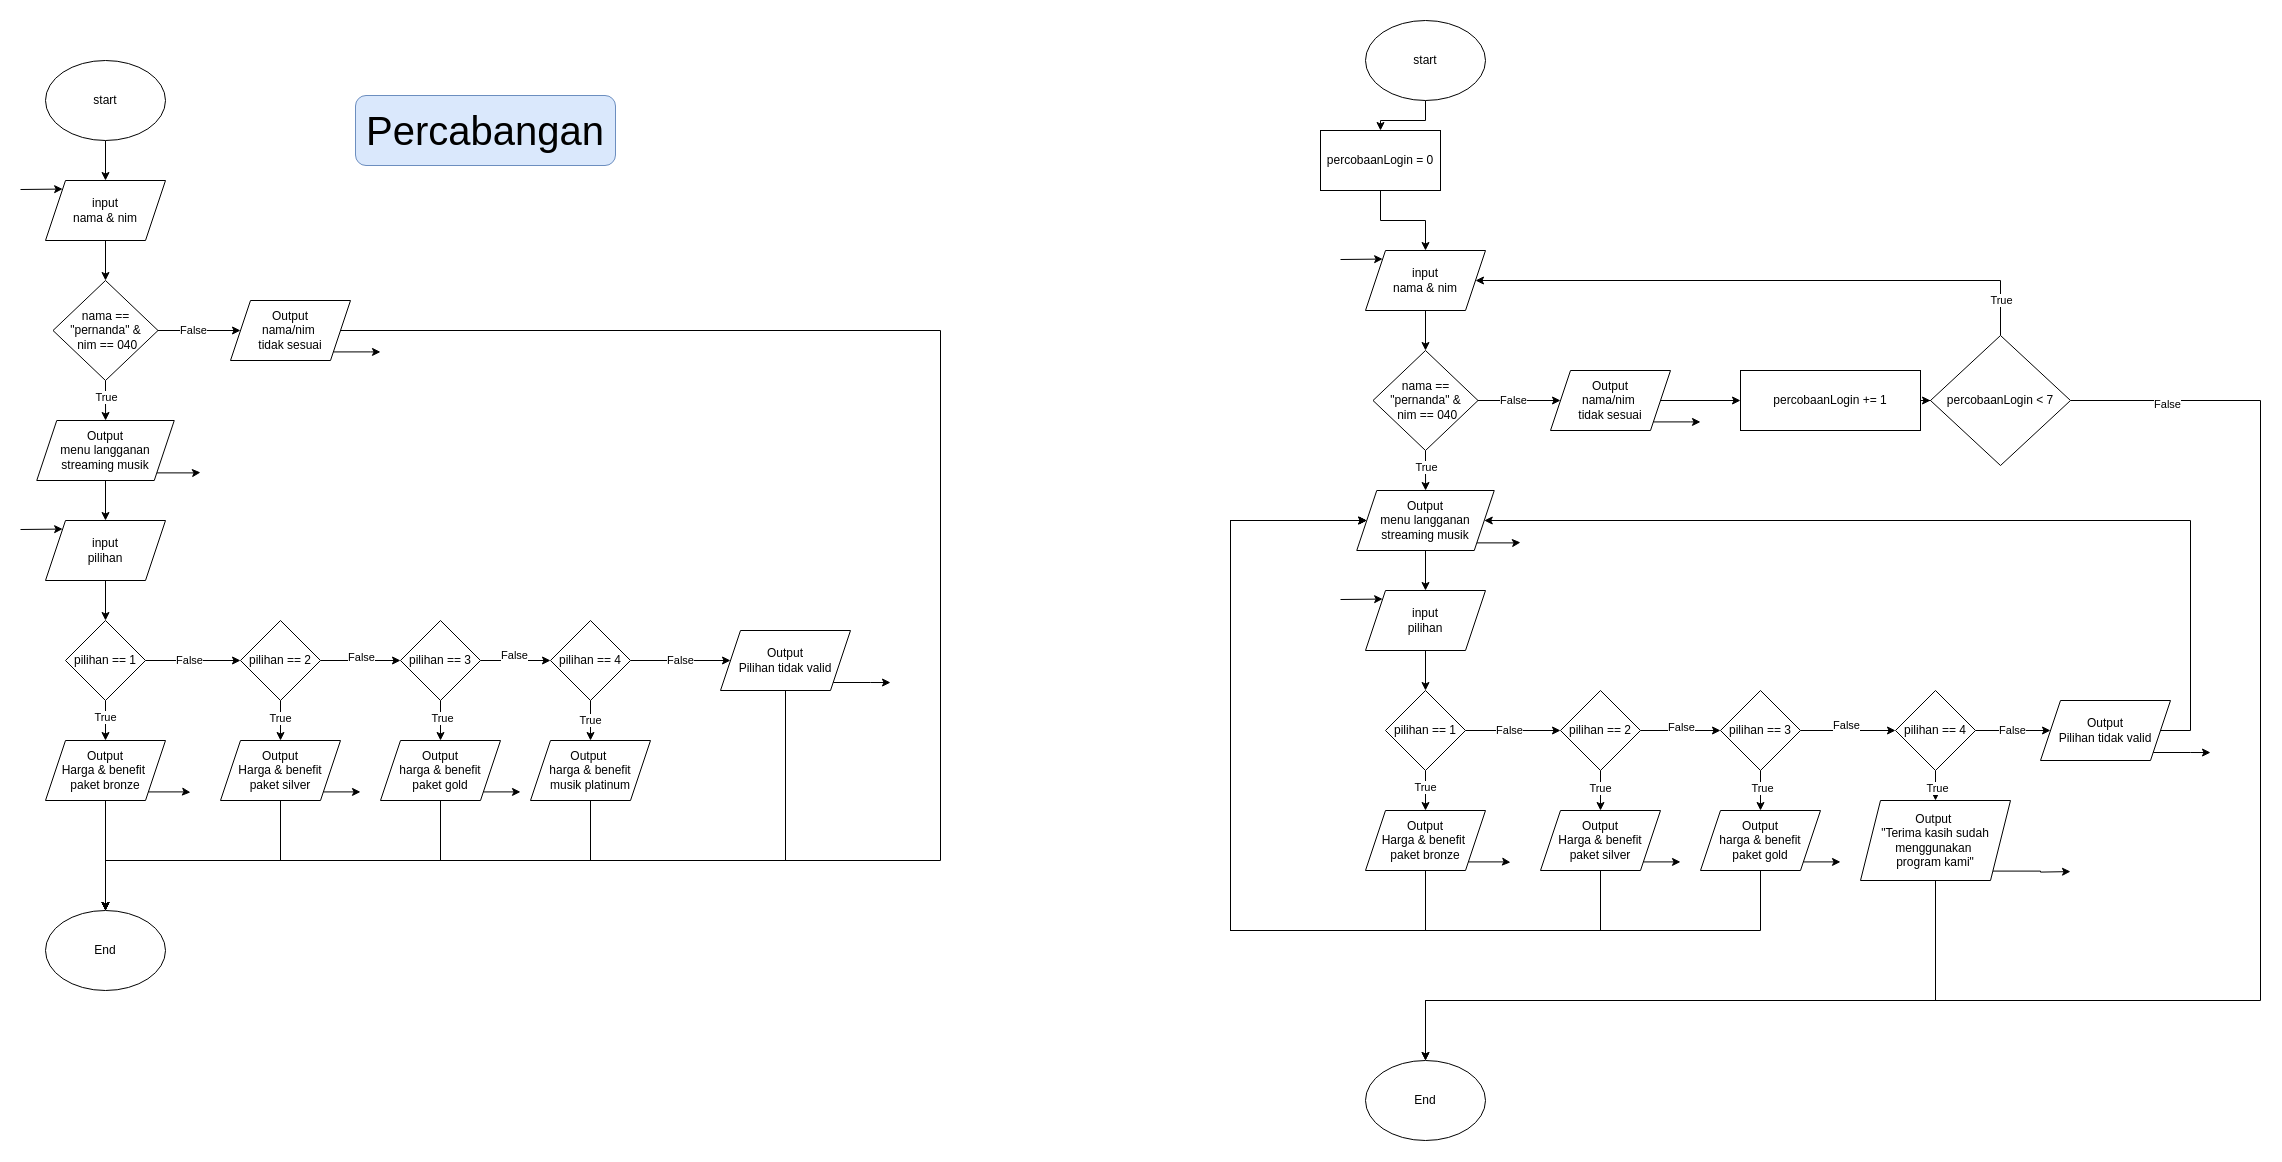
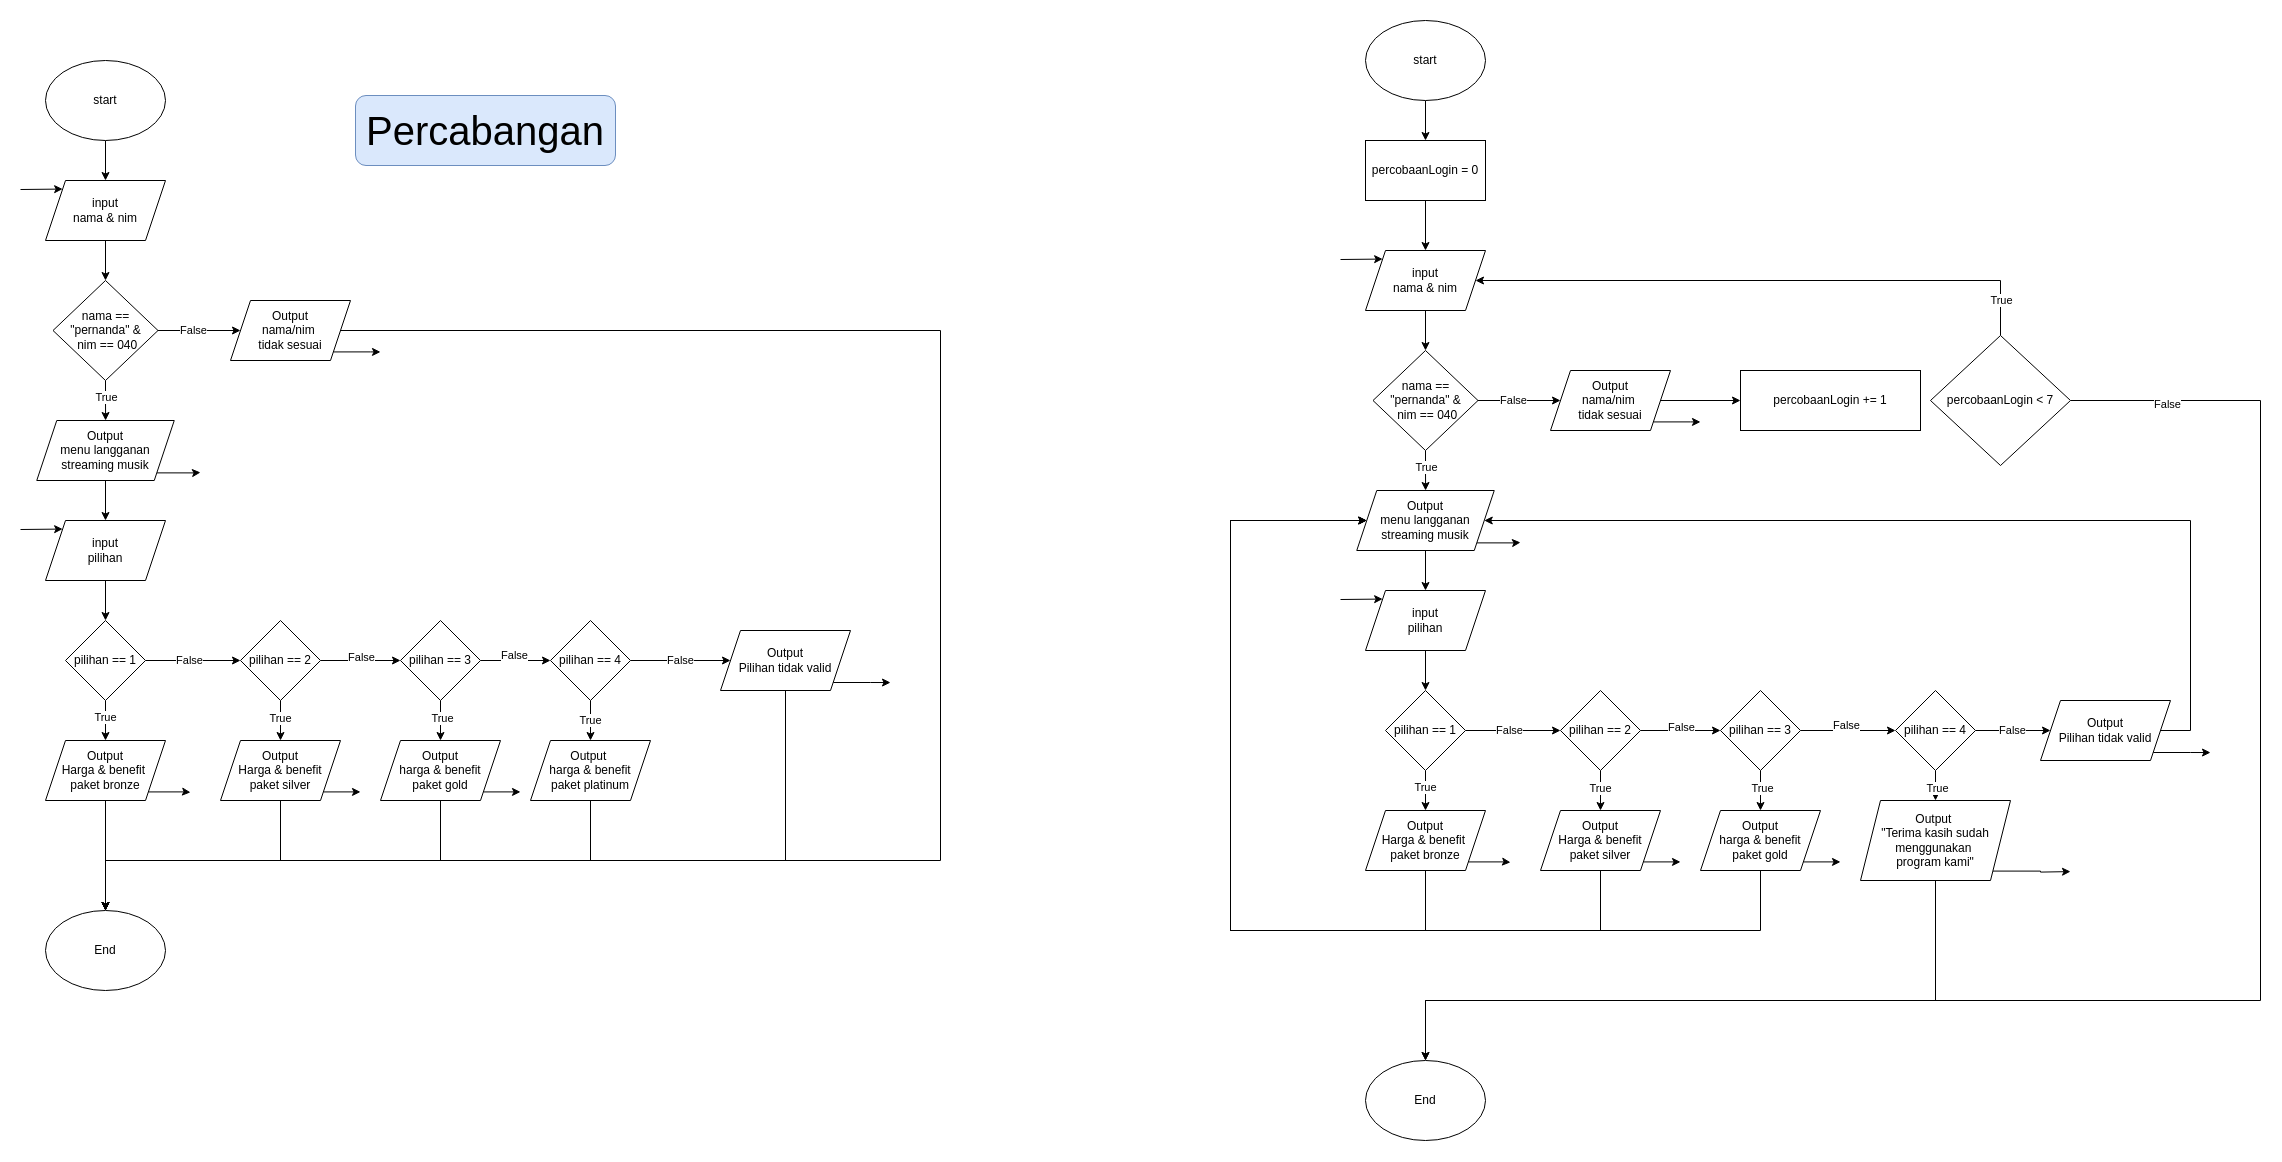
(1381, 161) -> (1426, 171)
(1926, 401) -> none
(591, 771) -> (591, 771)
